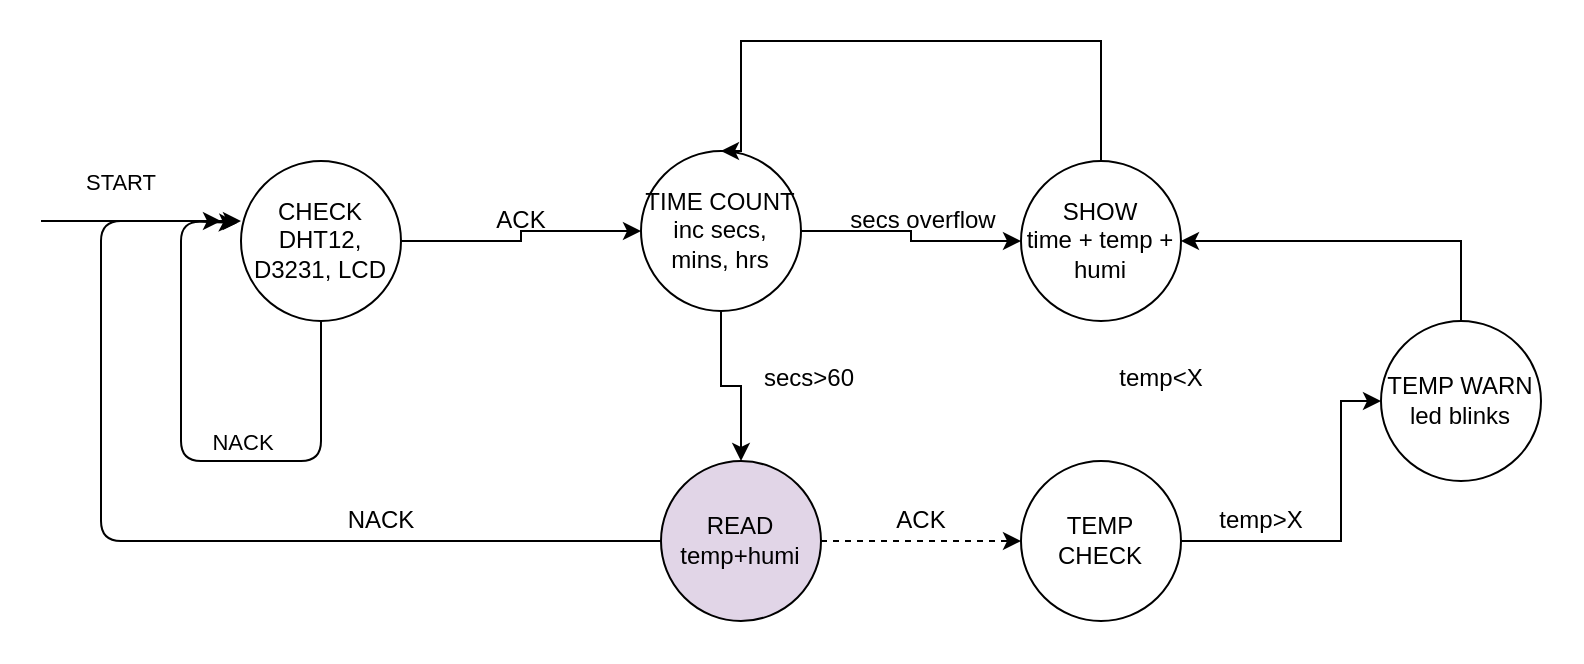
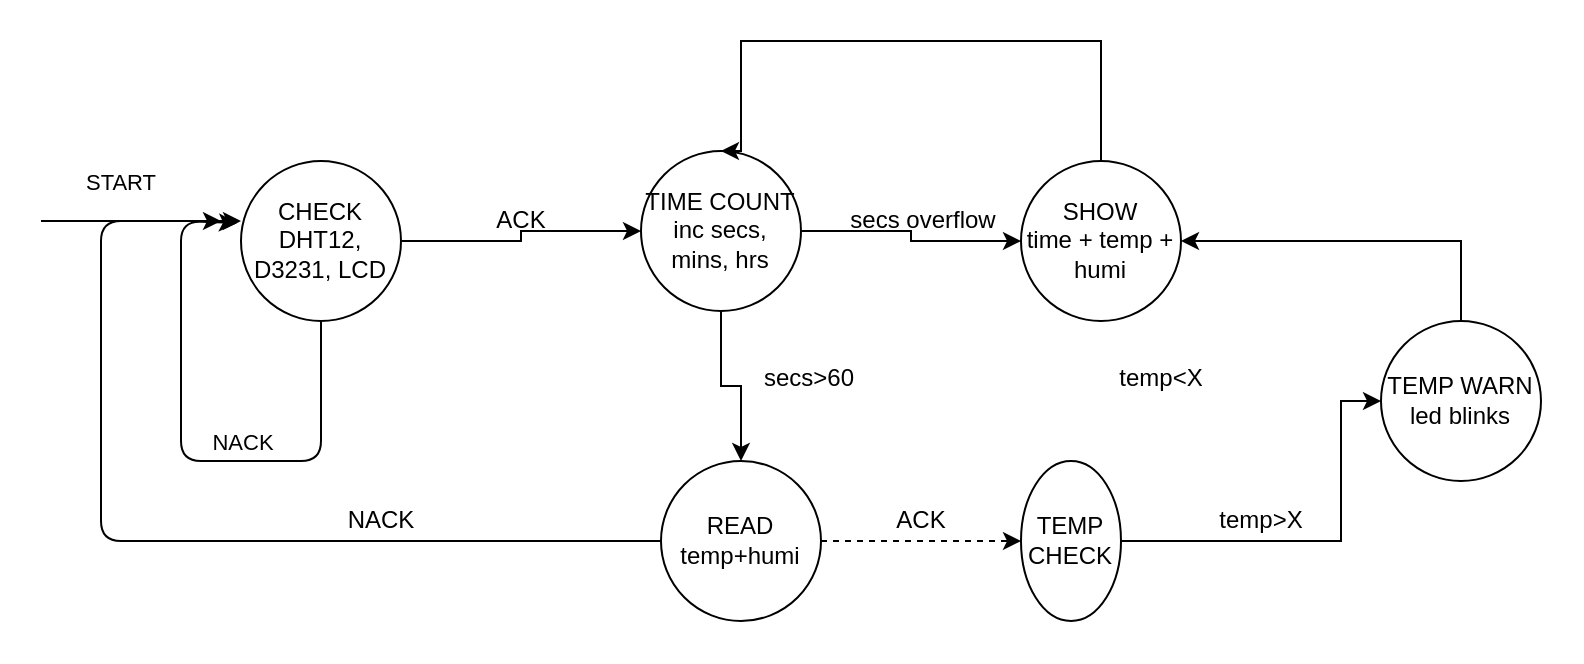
(741, 541) -> (741, 541)
(1101, 541) -> (1071, 541)
